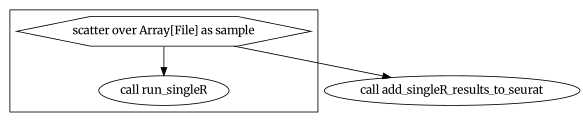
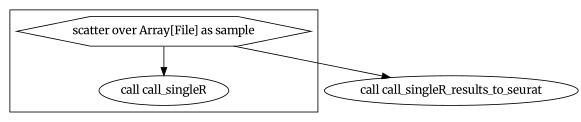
(164, 91) -> (164, 91)
(452, 91) -> (451, 91)
